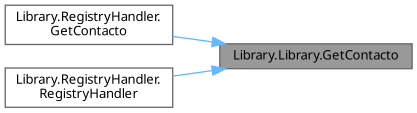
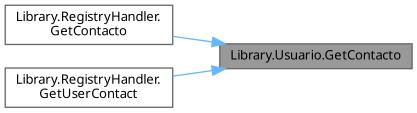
(316, 56) -> (316, 56)
(89, 88) -> (89, 88)
